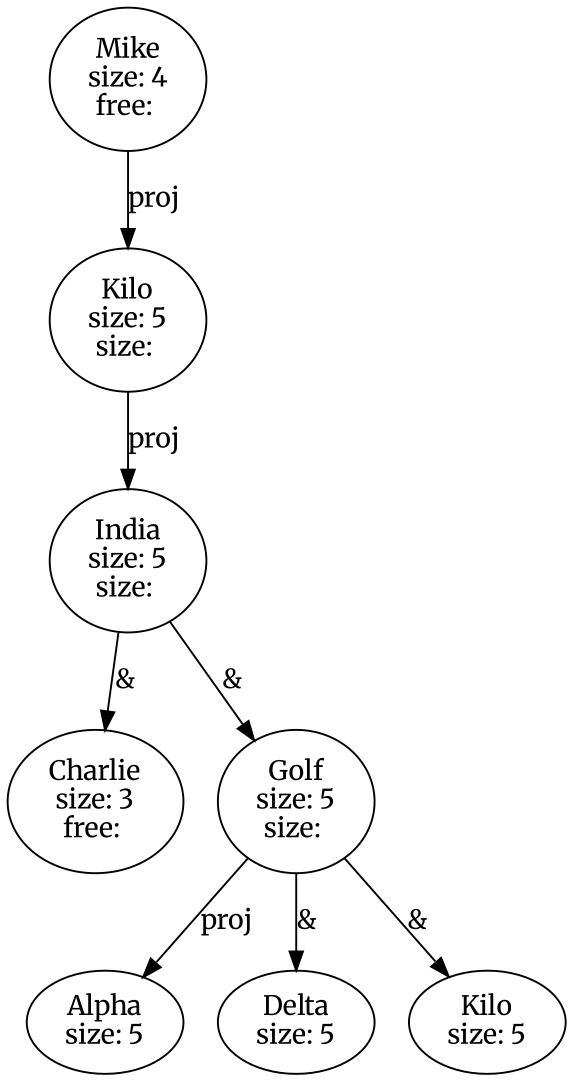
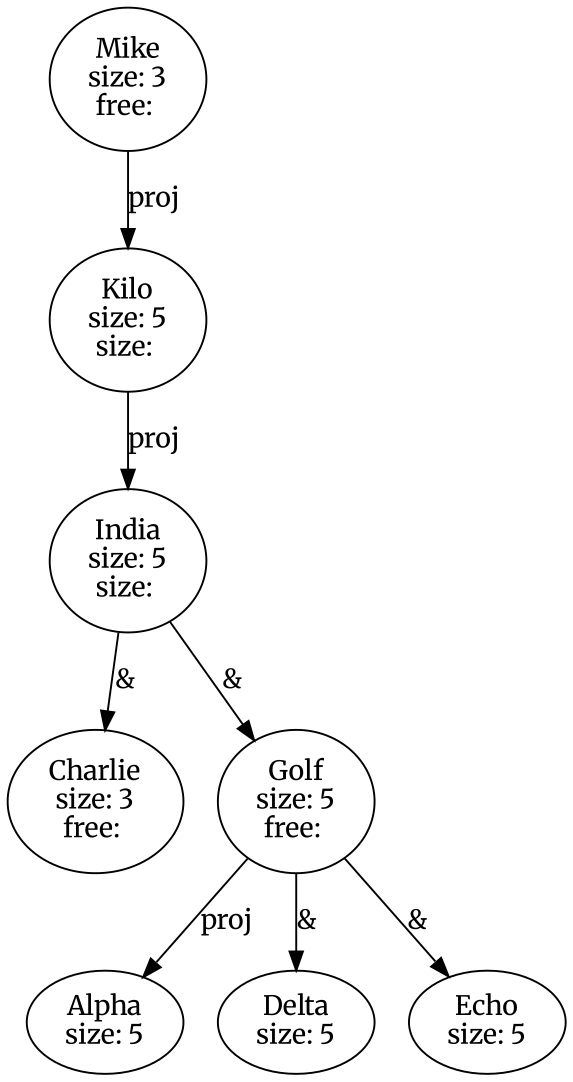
(128, 79) -> (128, 79)
(296, 802) -> (296, 802)
(487, 1022) -> (487, 1022)
